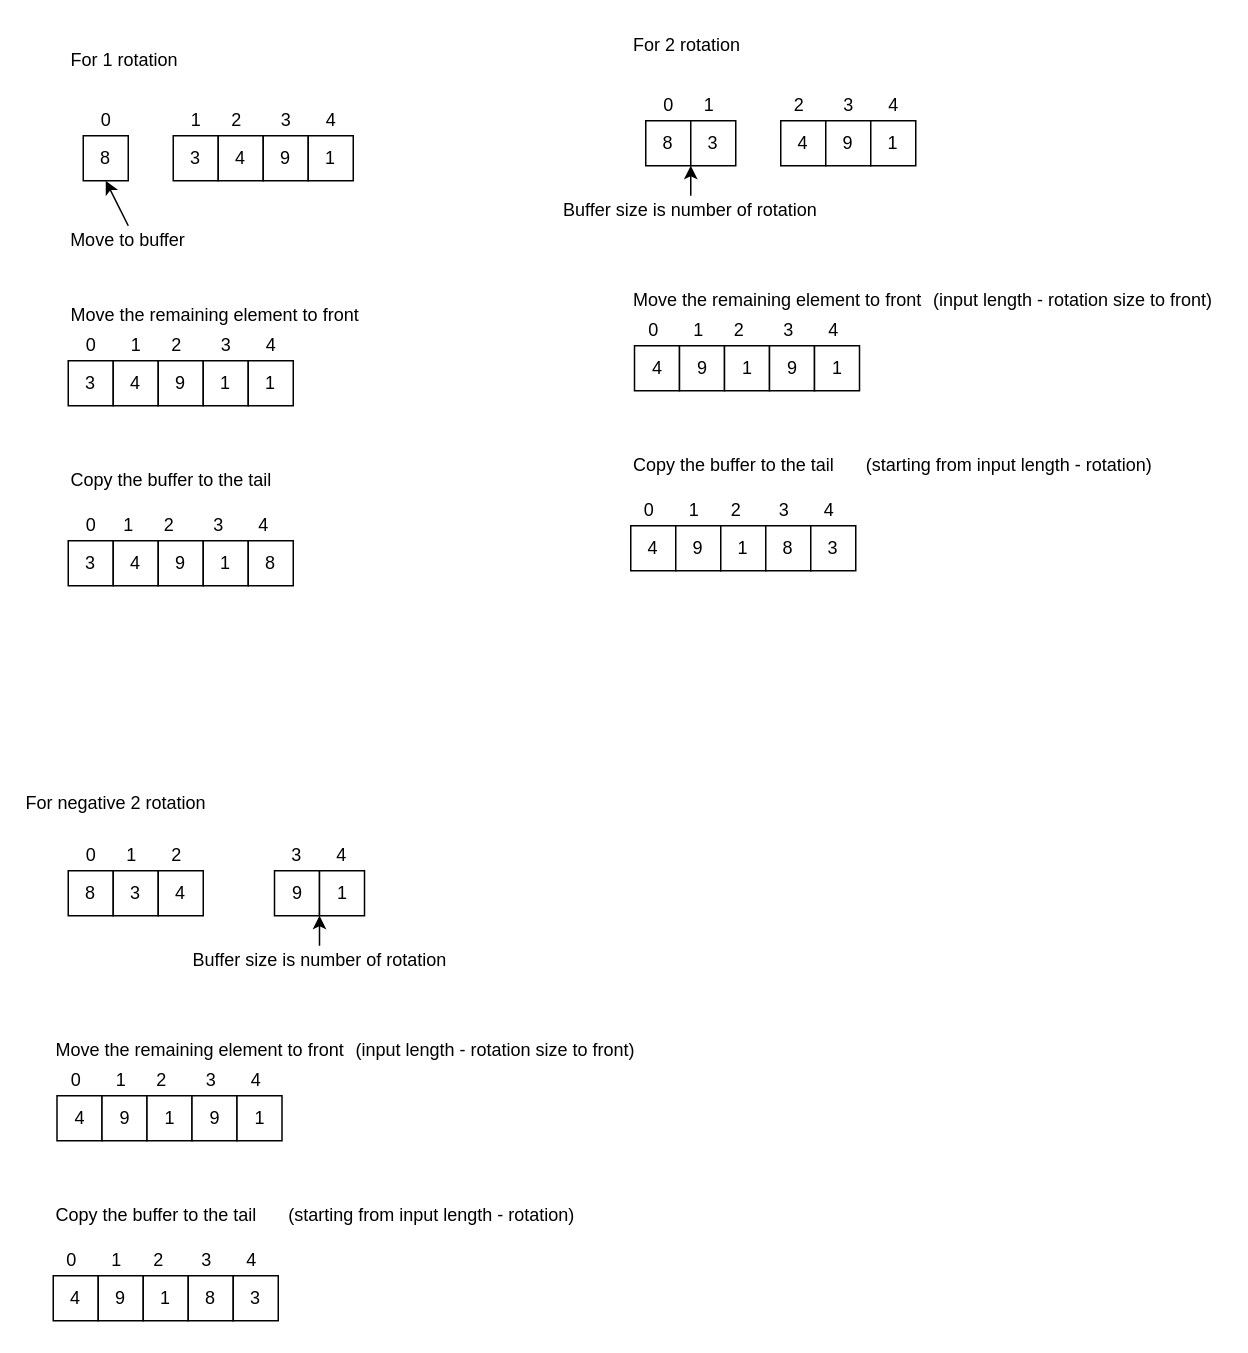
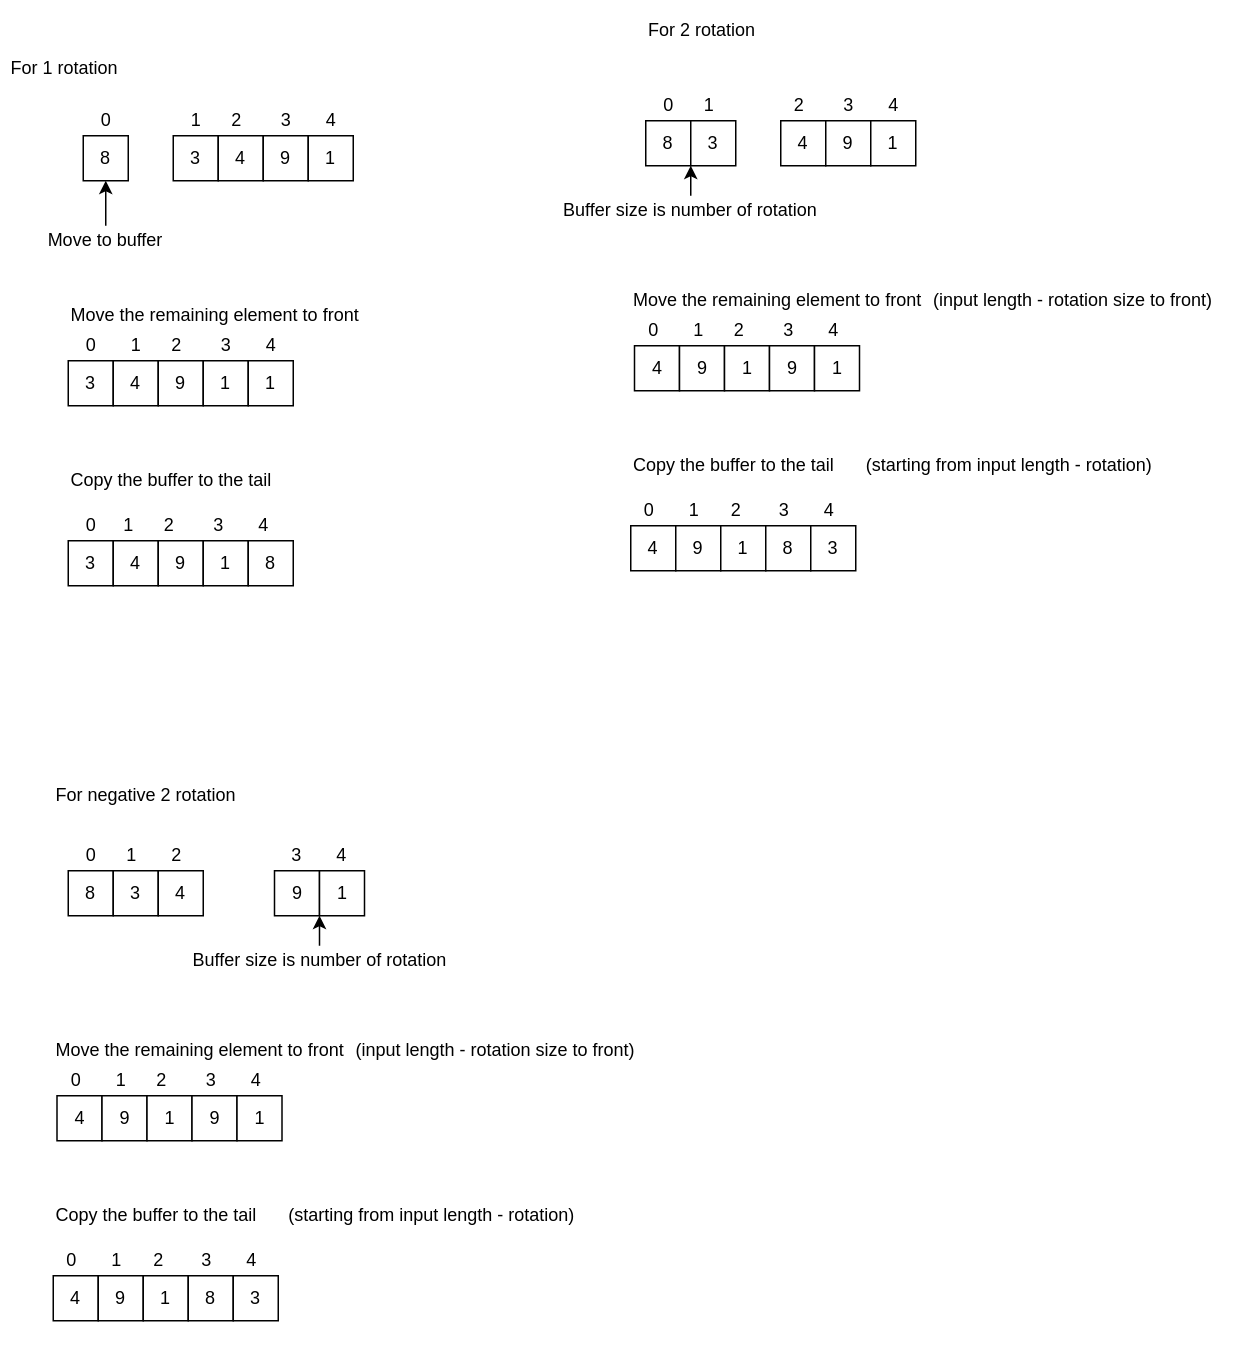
(766, 46) -> (781, 31)
(203, 61) -> (143, 68)
(128, 241) -> (106, 241)
(158, 803) -> (188, 796)
